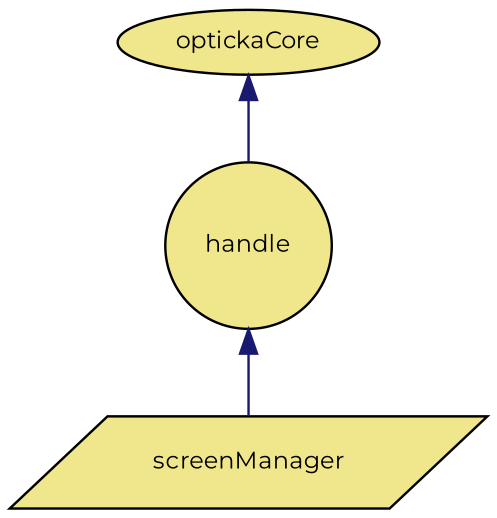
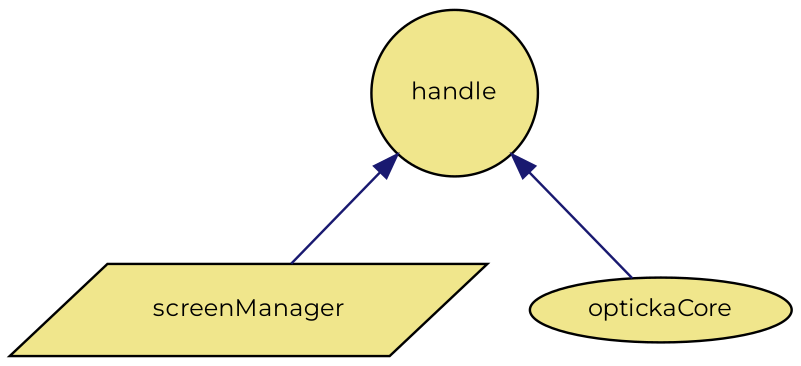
(249, 131) -> (581, 225)
